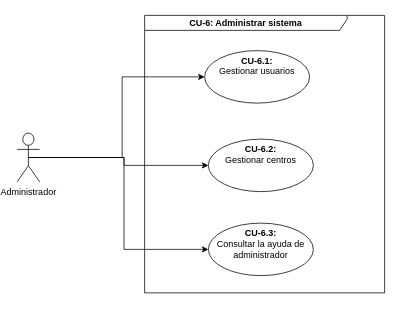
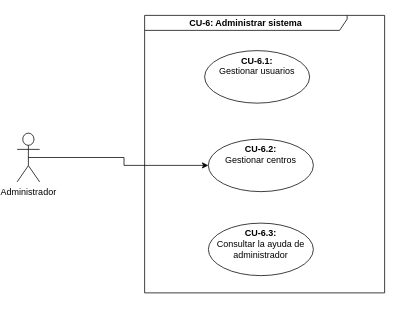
(122, 77) -> none
(162, 249) -> none
